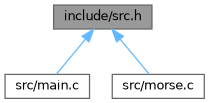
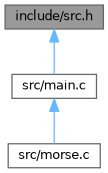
(135, 57) -> (54, 128)
